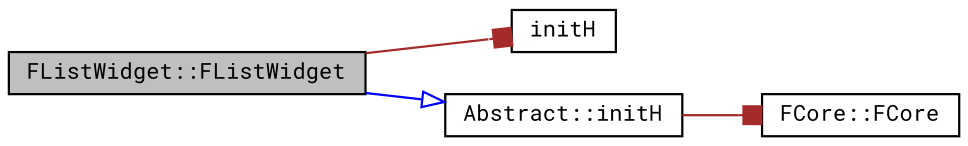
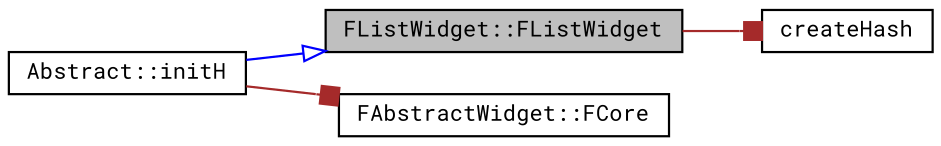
(564, 31) -> (847, 31)
(394, 96) -> (275, 57)
(861, 115) -> (504, 115)
